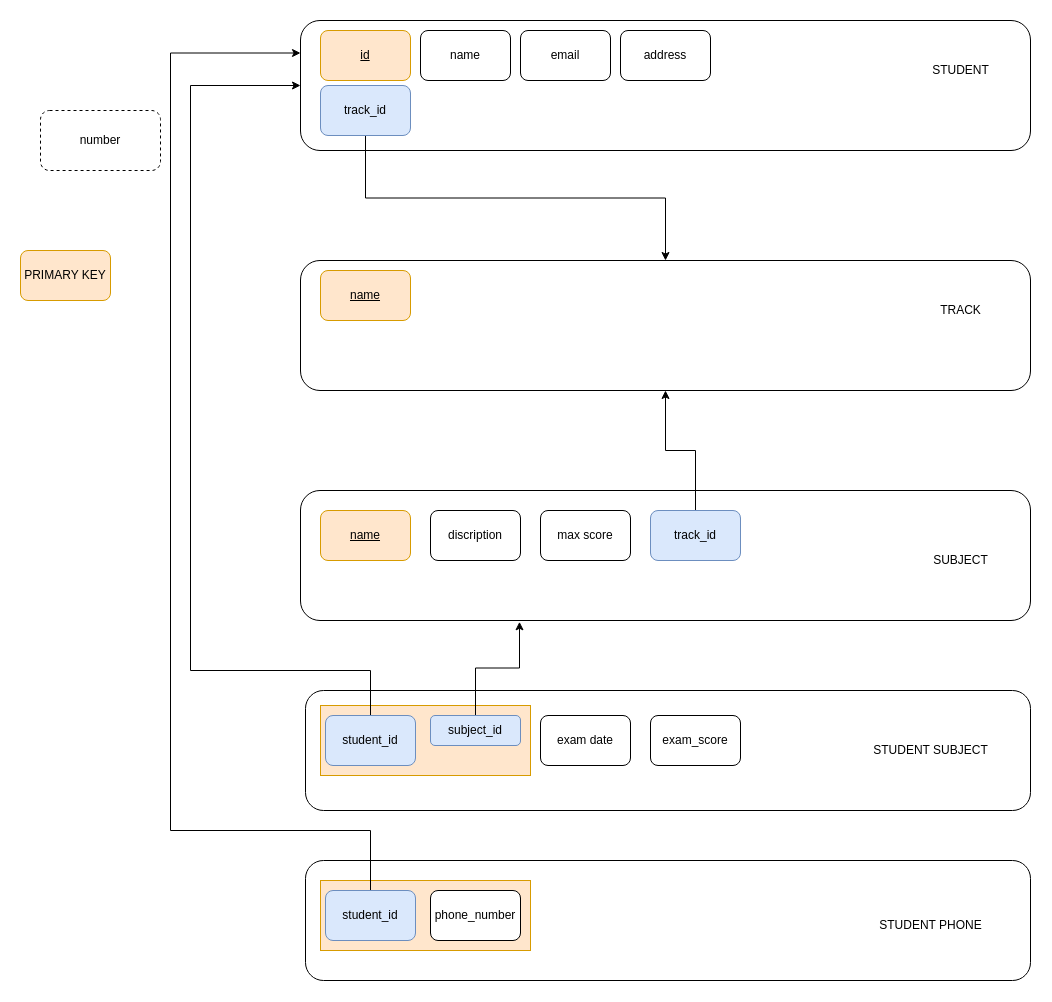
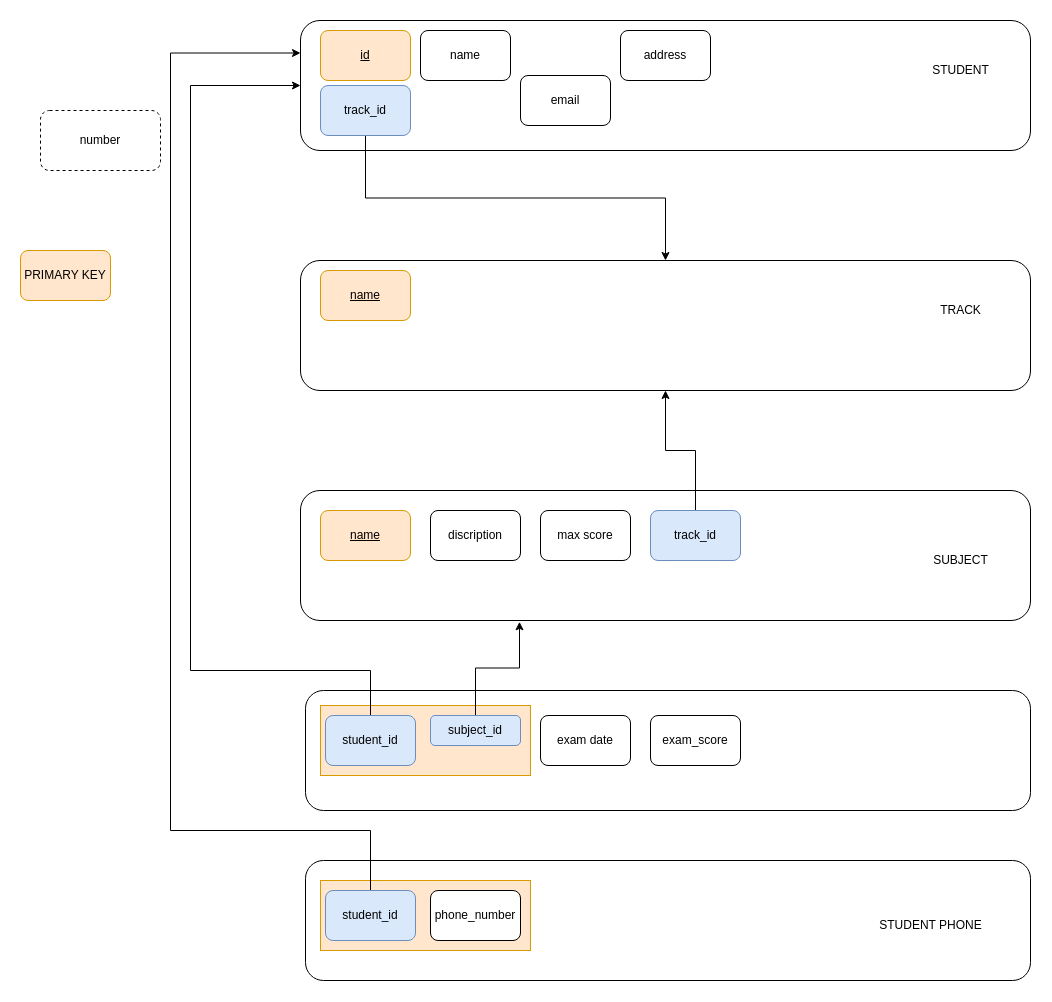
(566, 56) -> (566, 101)
(931, 751) -> none
